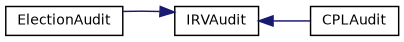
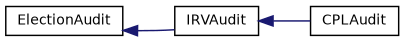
(141, 11) -> (156, 31)
